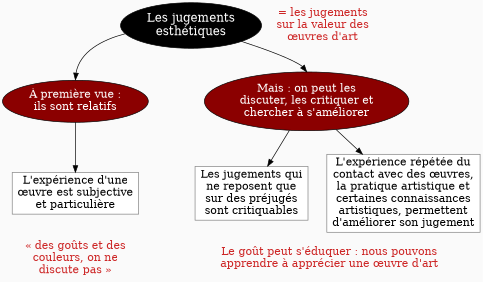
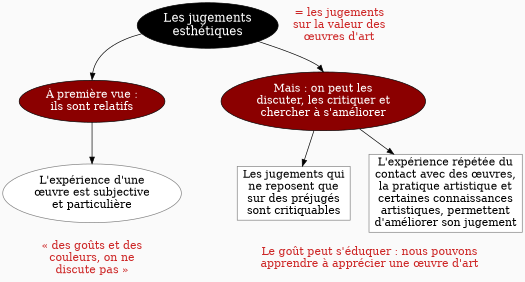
(75, 193) -> (92, 193)
